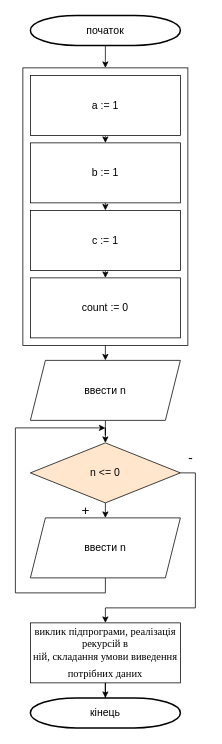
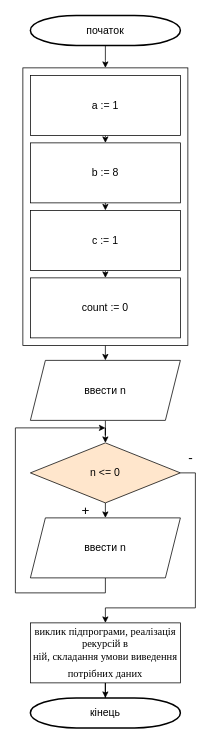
(105, 173) -> (105, 173)
